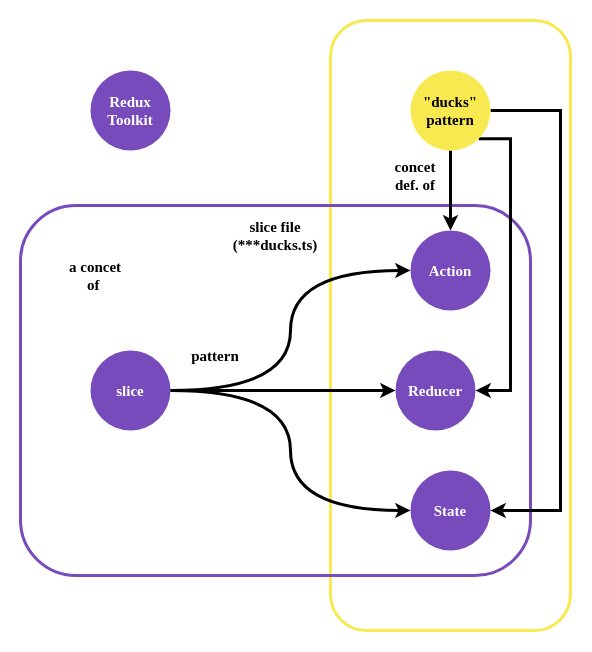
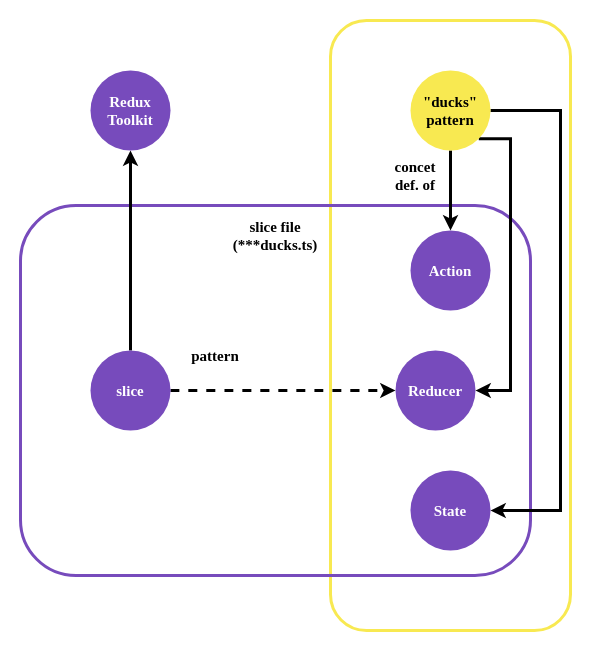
none -> (131, 256)
(96, 276) -> none
(292, 317) -> none
(290, 391) -> (290, 391)
(291, 459) -> none
